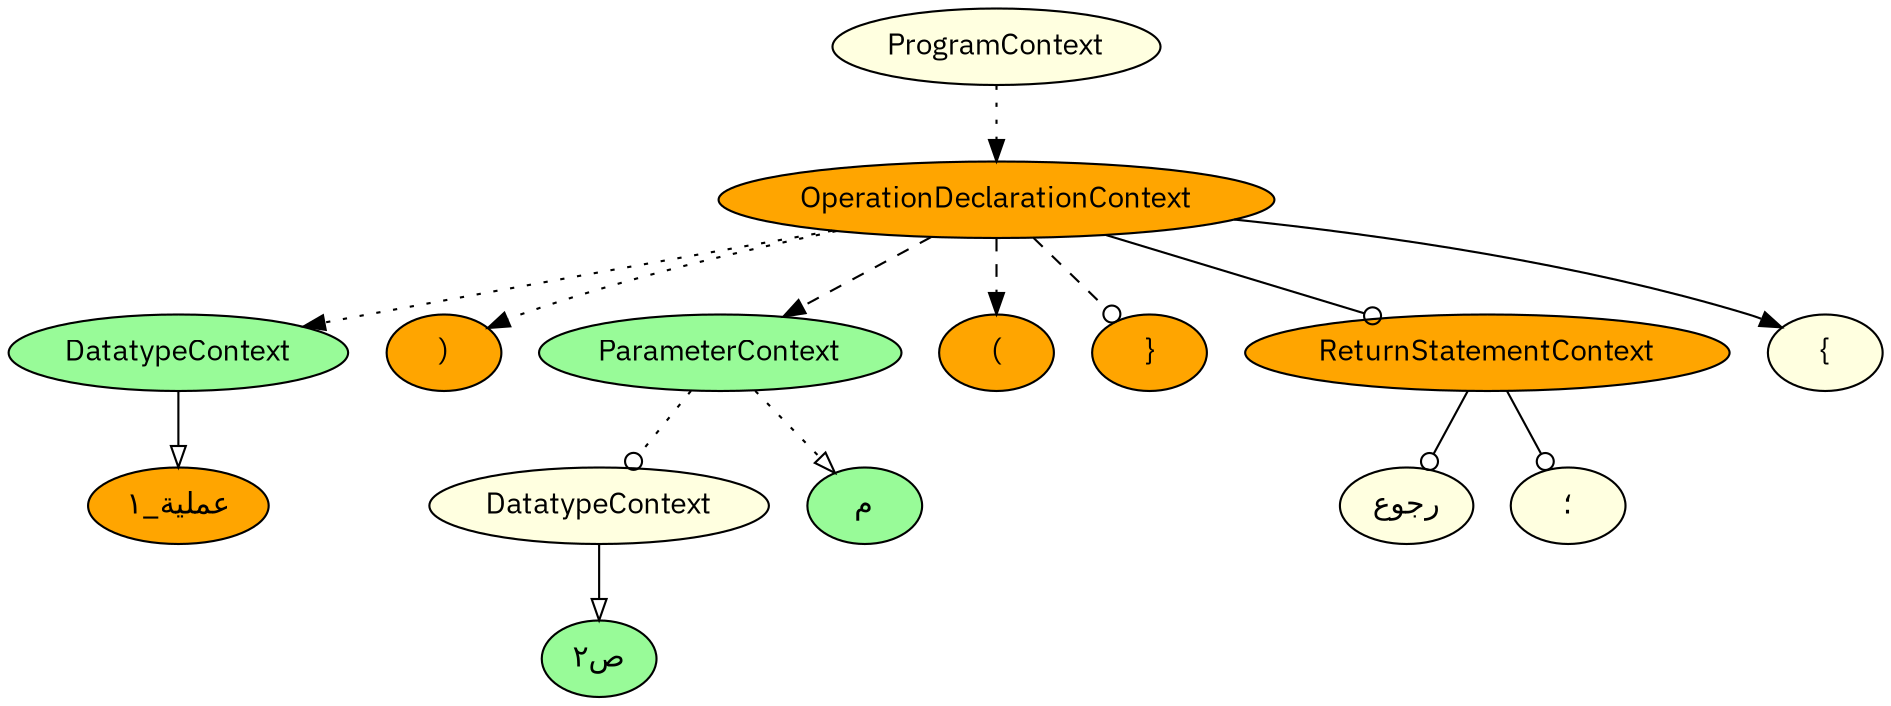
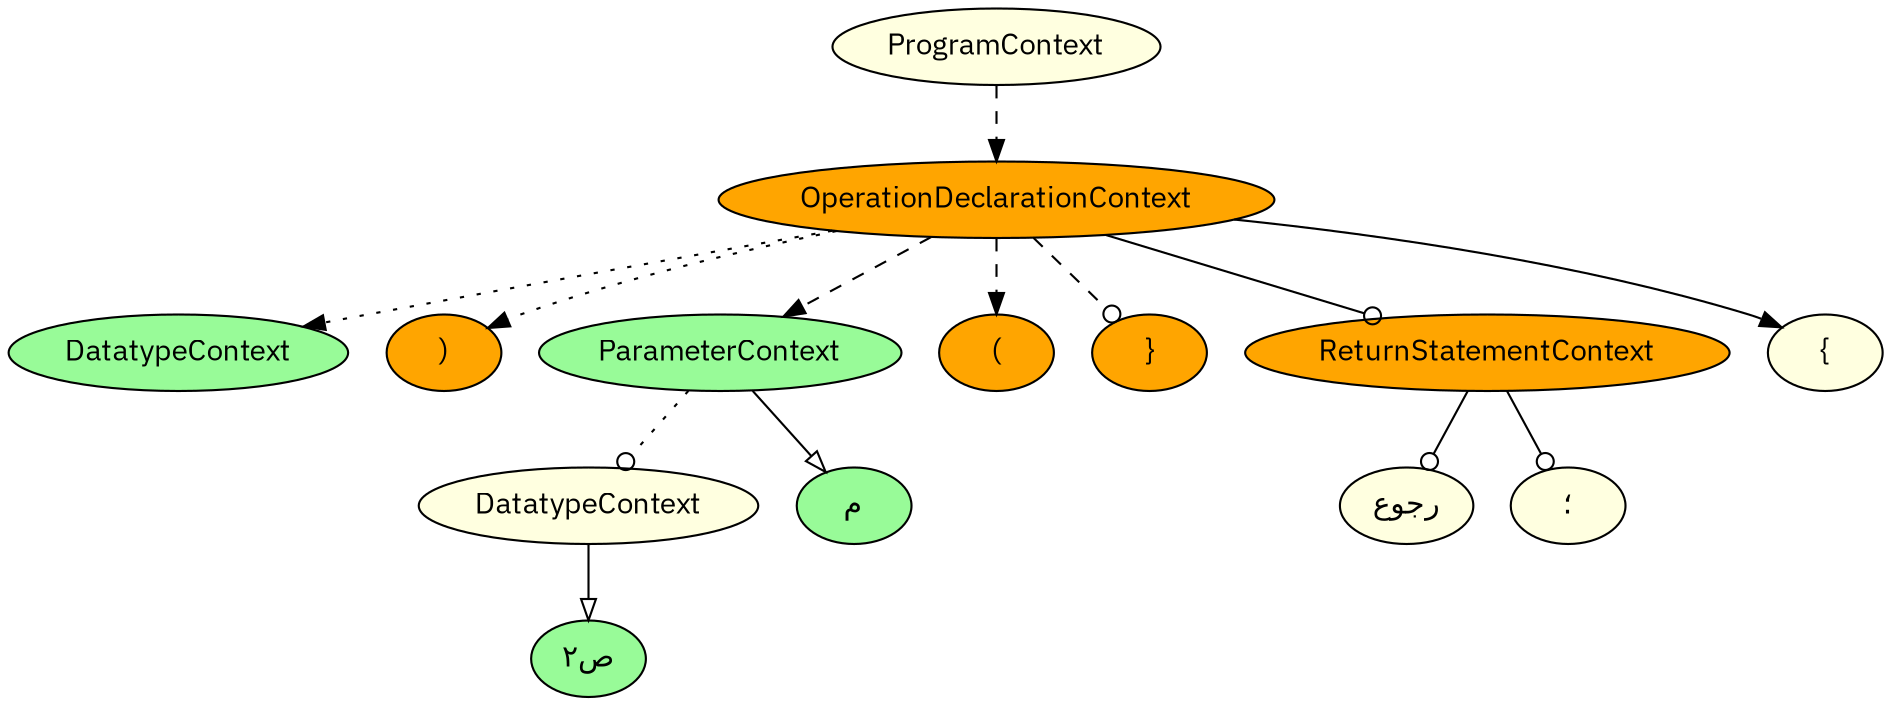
(996, 113) -> (996, 113)
(788, 424) -> (782, 423)
(178, 506) -> none
